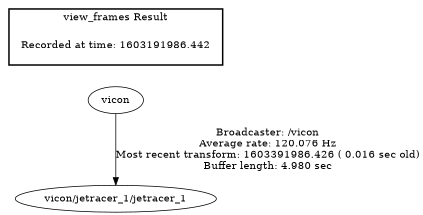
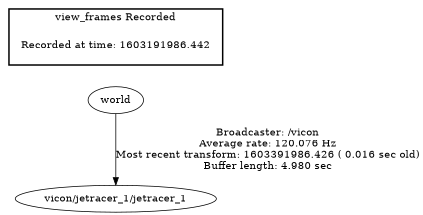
(116, 18) -> (116, 18)
(116, 100) -> (116, 100)
